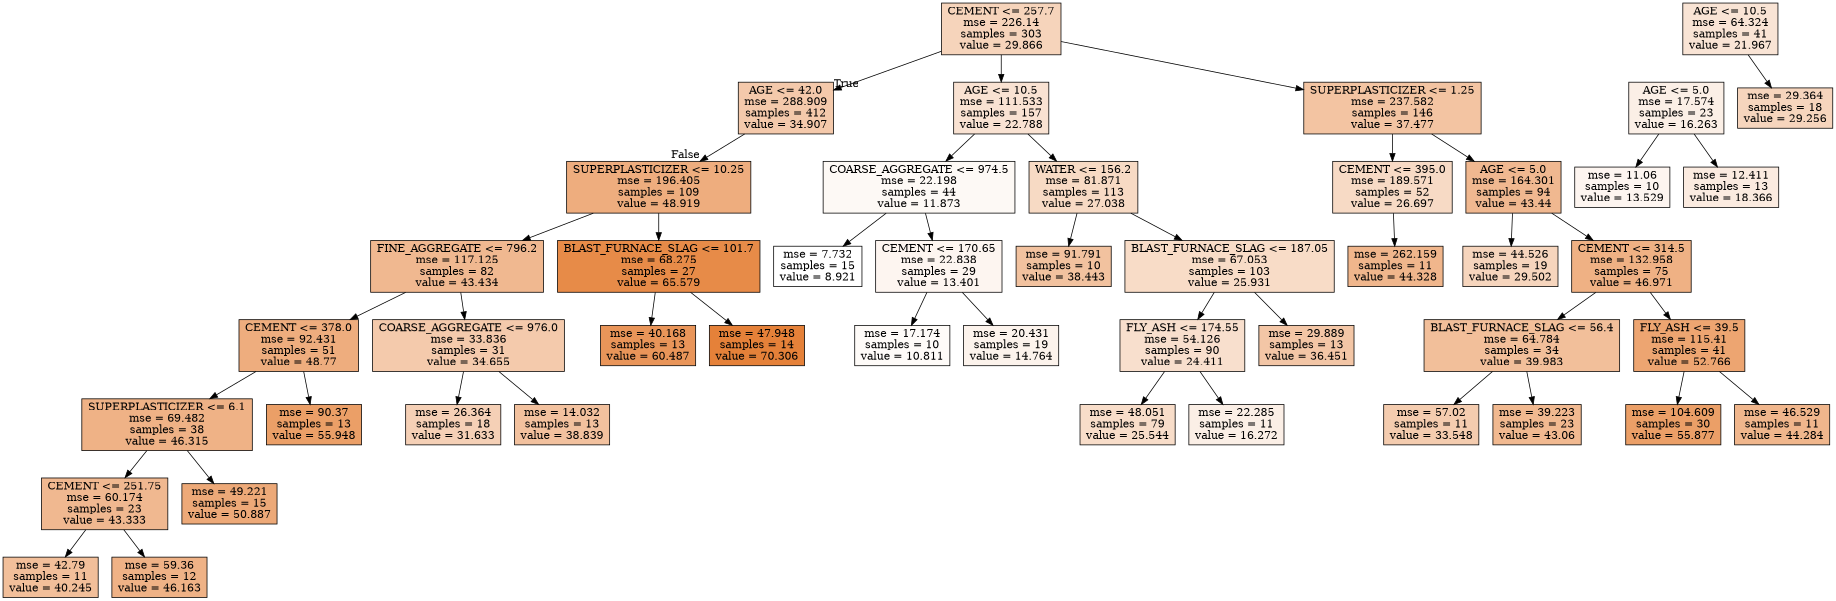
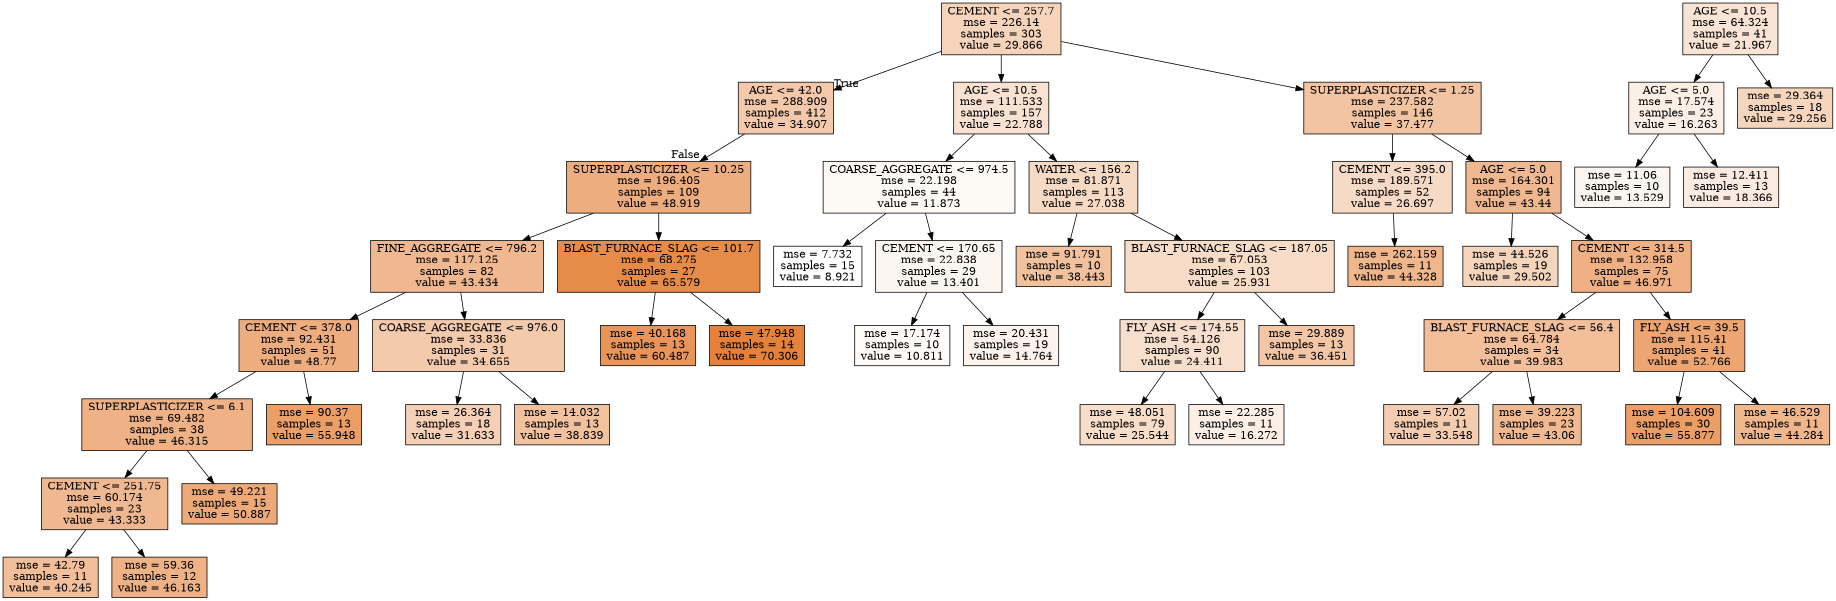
none -> (1706, 65)
